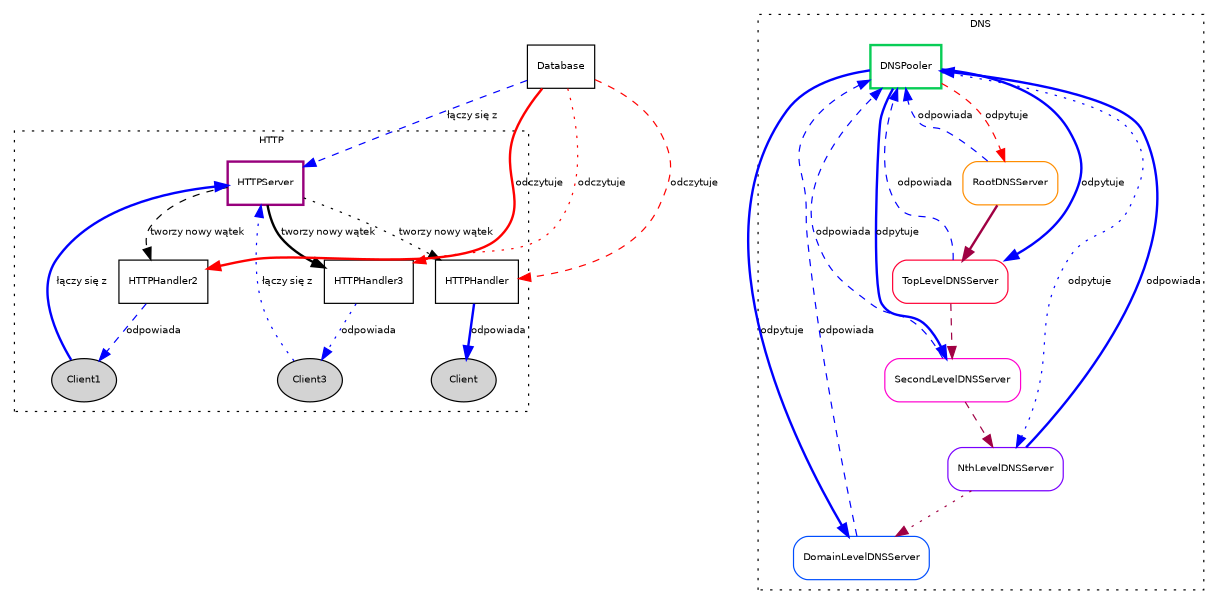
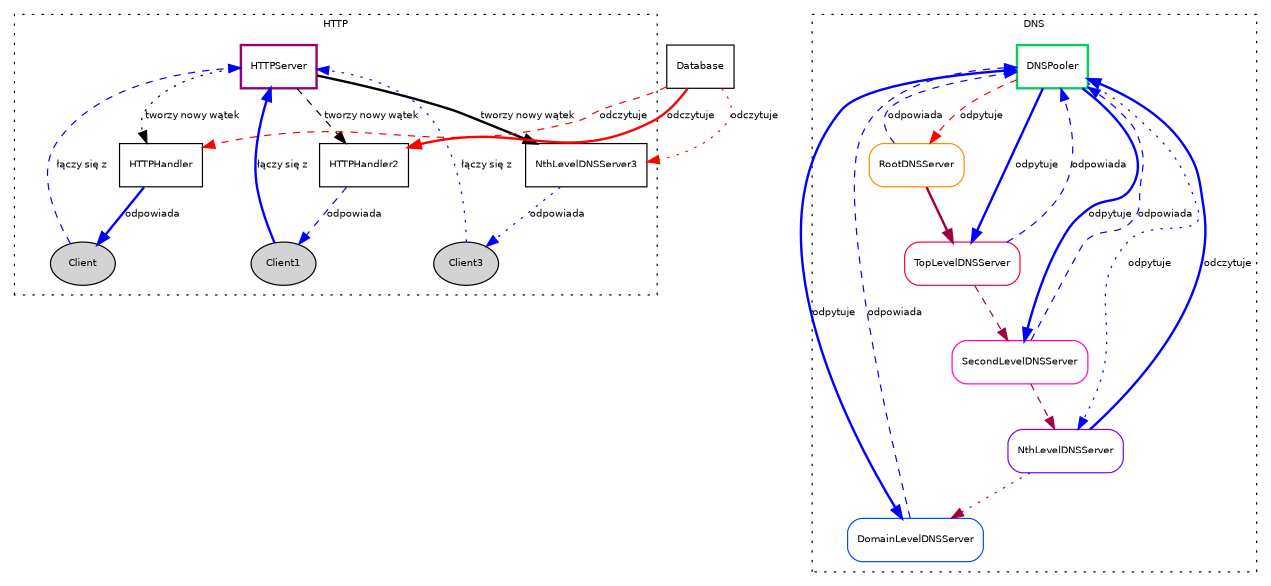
(421, 121) -> (87, 112)
(369, 282) -> (586, 165)
(1174, 282) -> (1228, 264)
